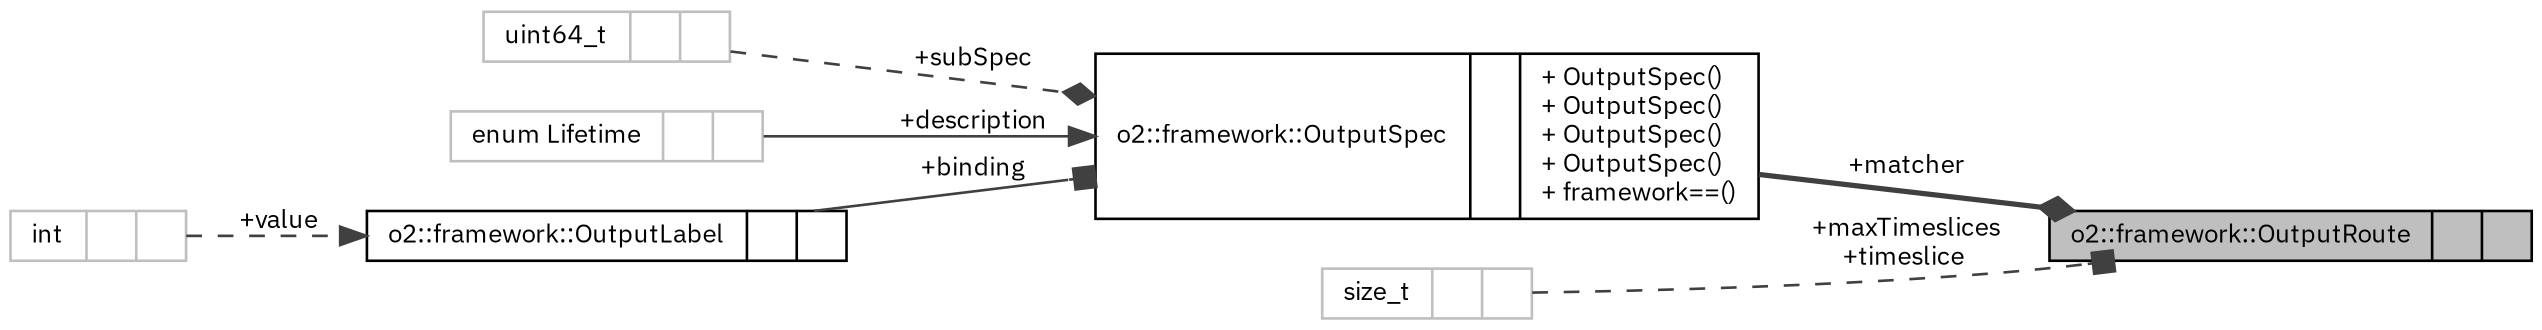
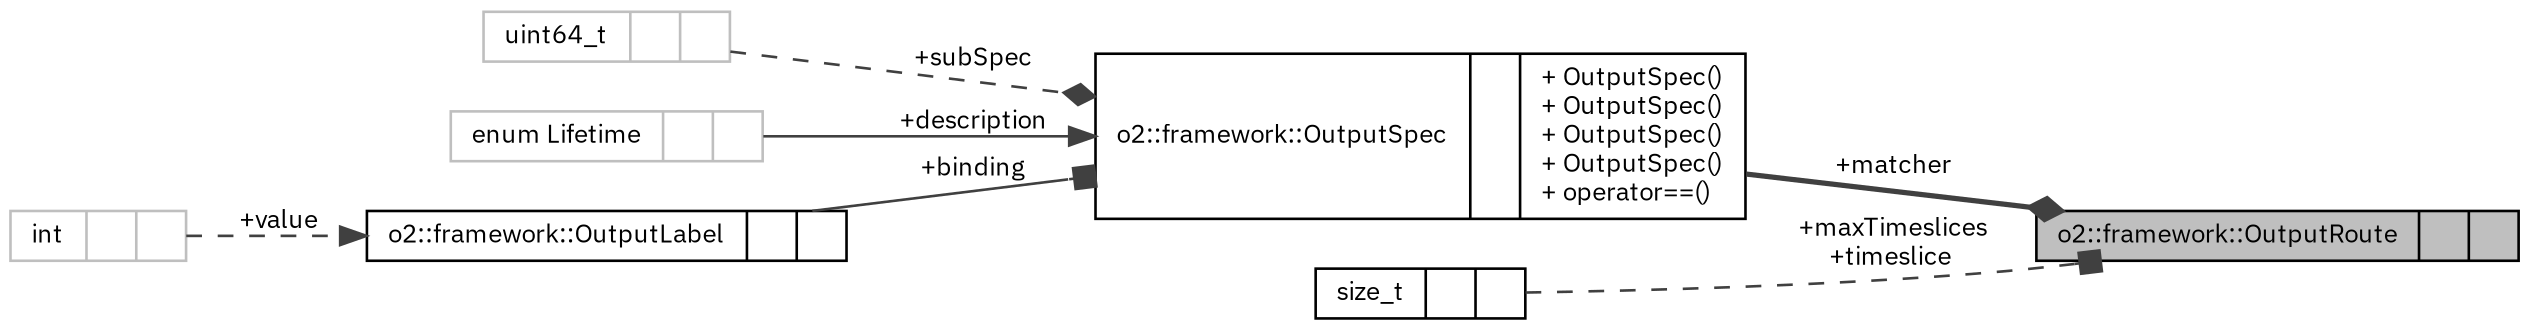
(1639, 193) -> (1626, 193)
(1427, 294) -> (1420, 294)
